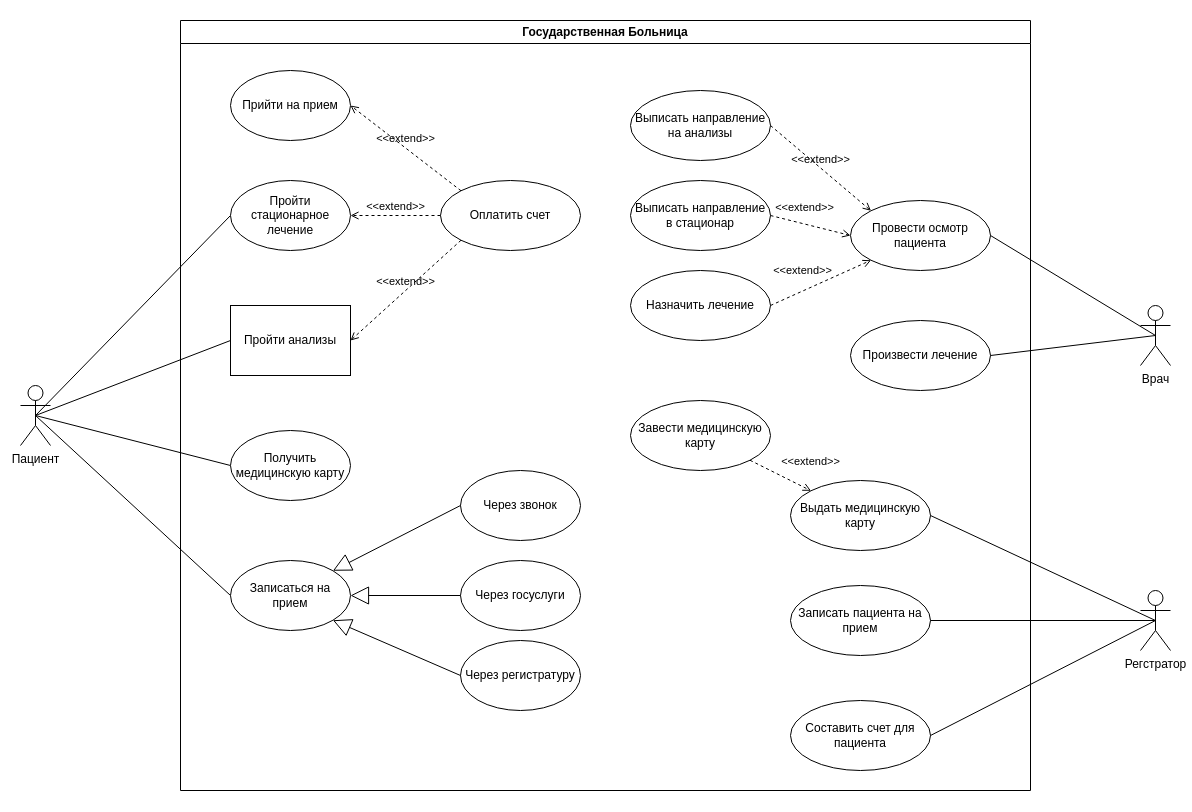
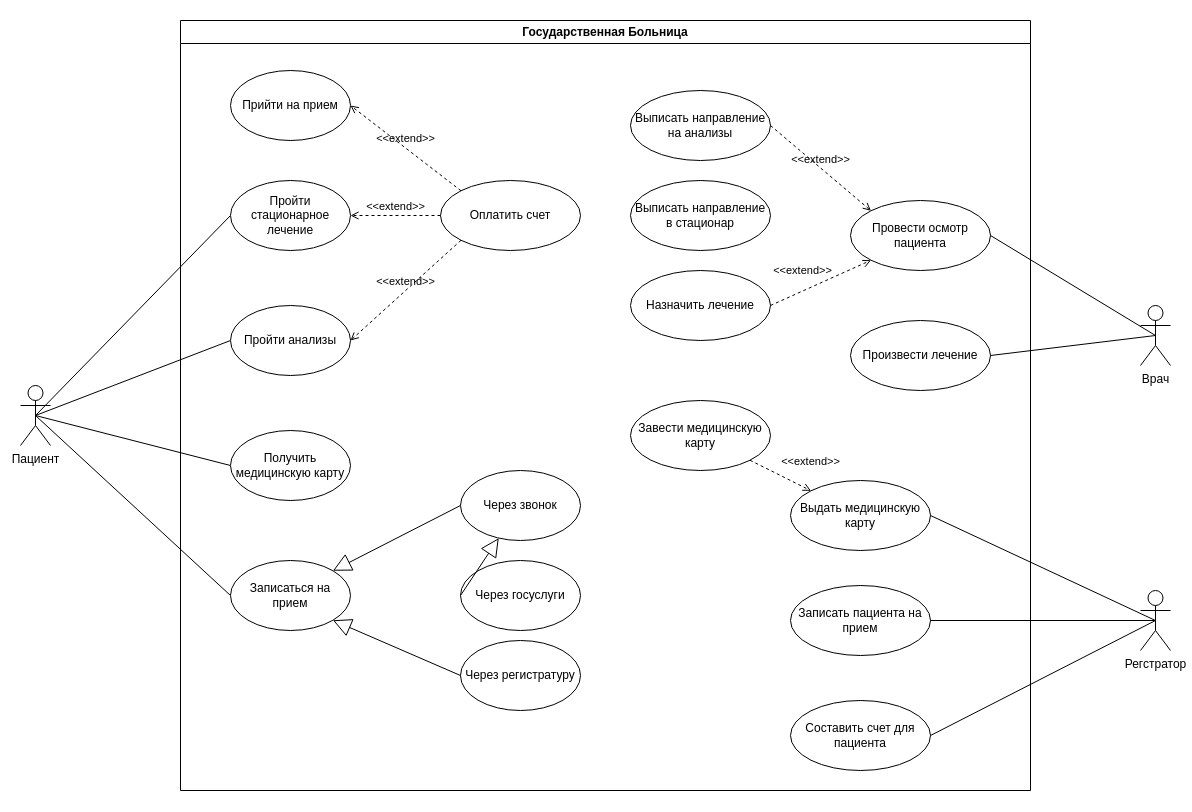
(809, 225) -> none
(291, 341) -> (291, 341)
(415, 596) -> (475, 574)
